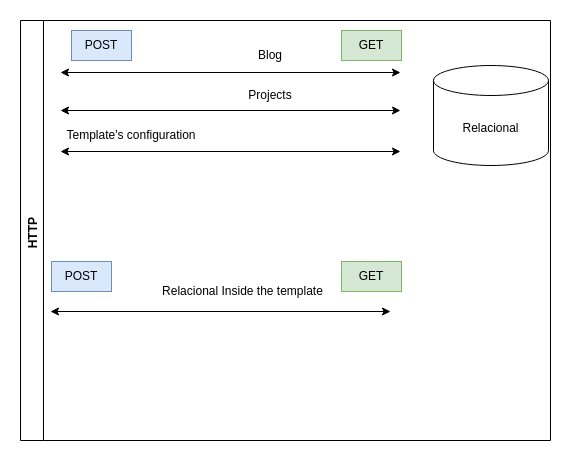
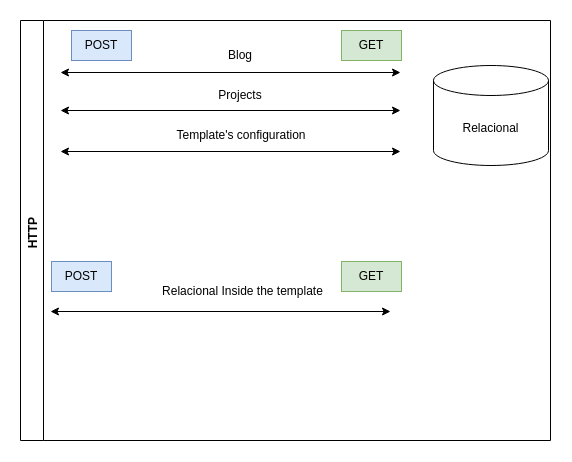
(271, 56) -> (241, 56)
(271, 96) -> (241, 96)
(132, 136) -> (242, 136)
